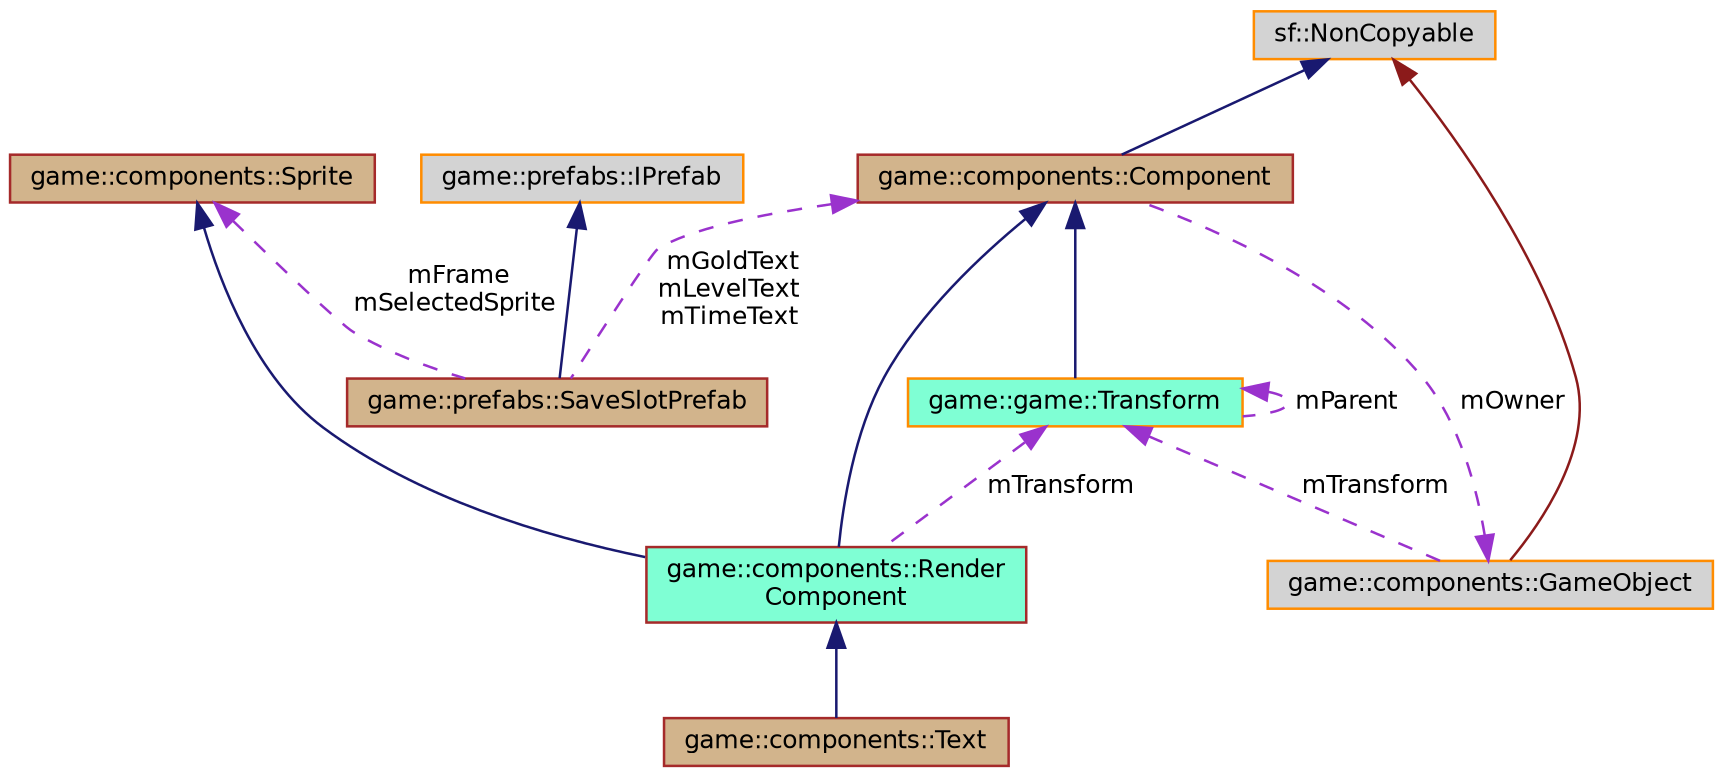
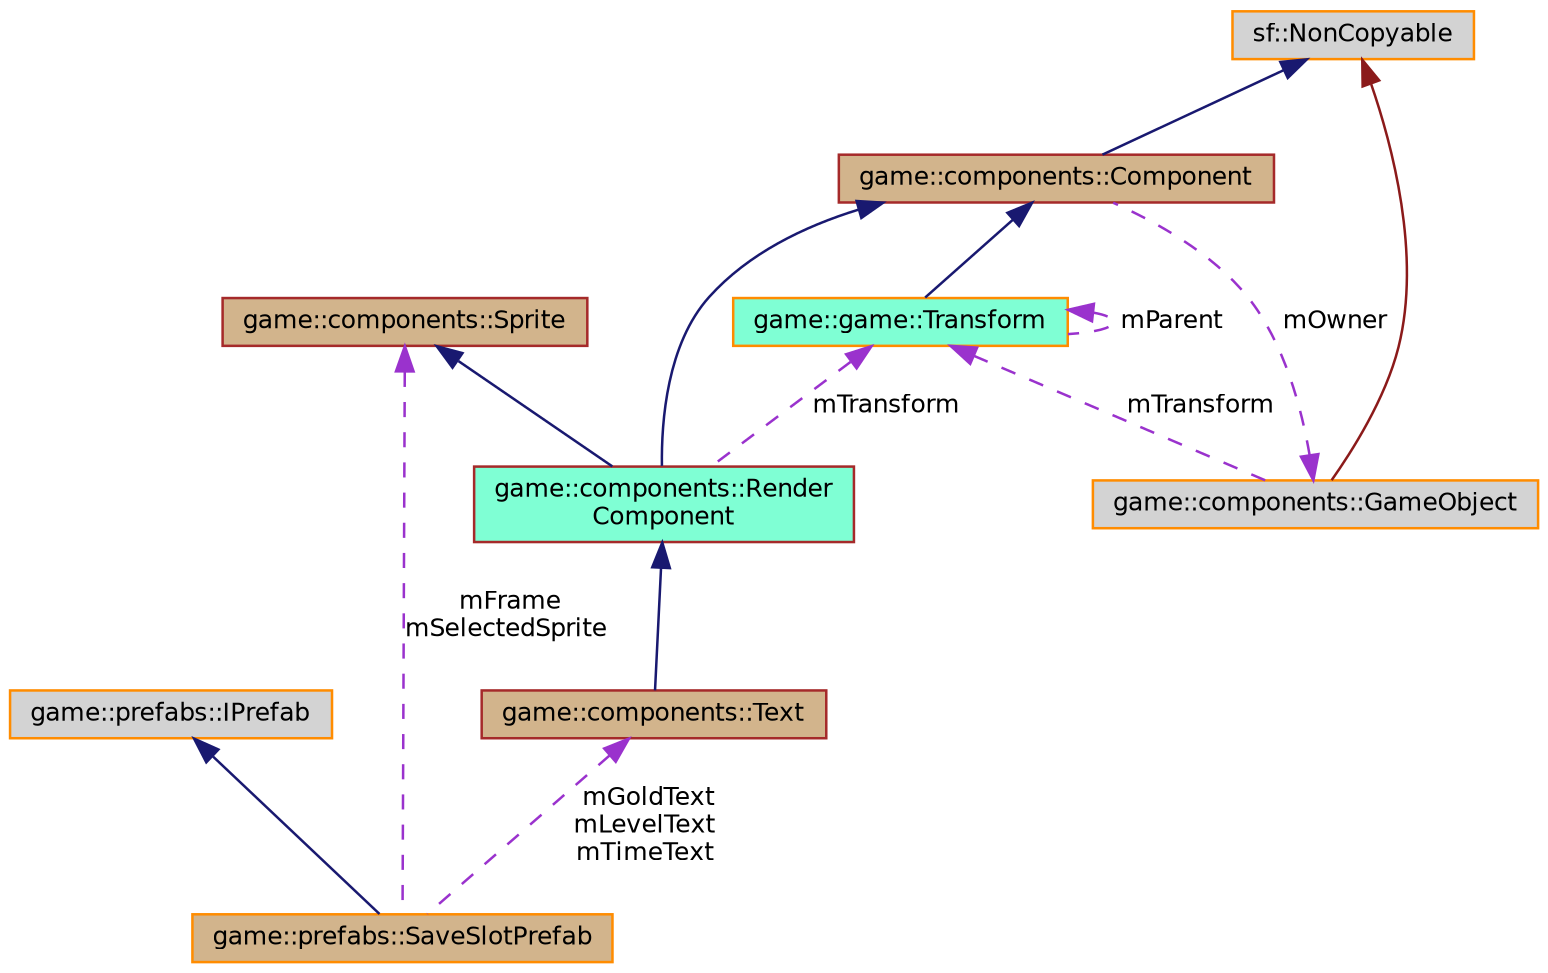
(669, 243) -> (519, 835)
(557, 402) -> (402, 938)
